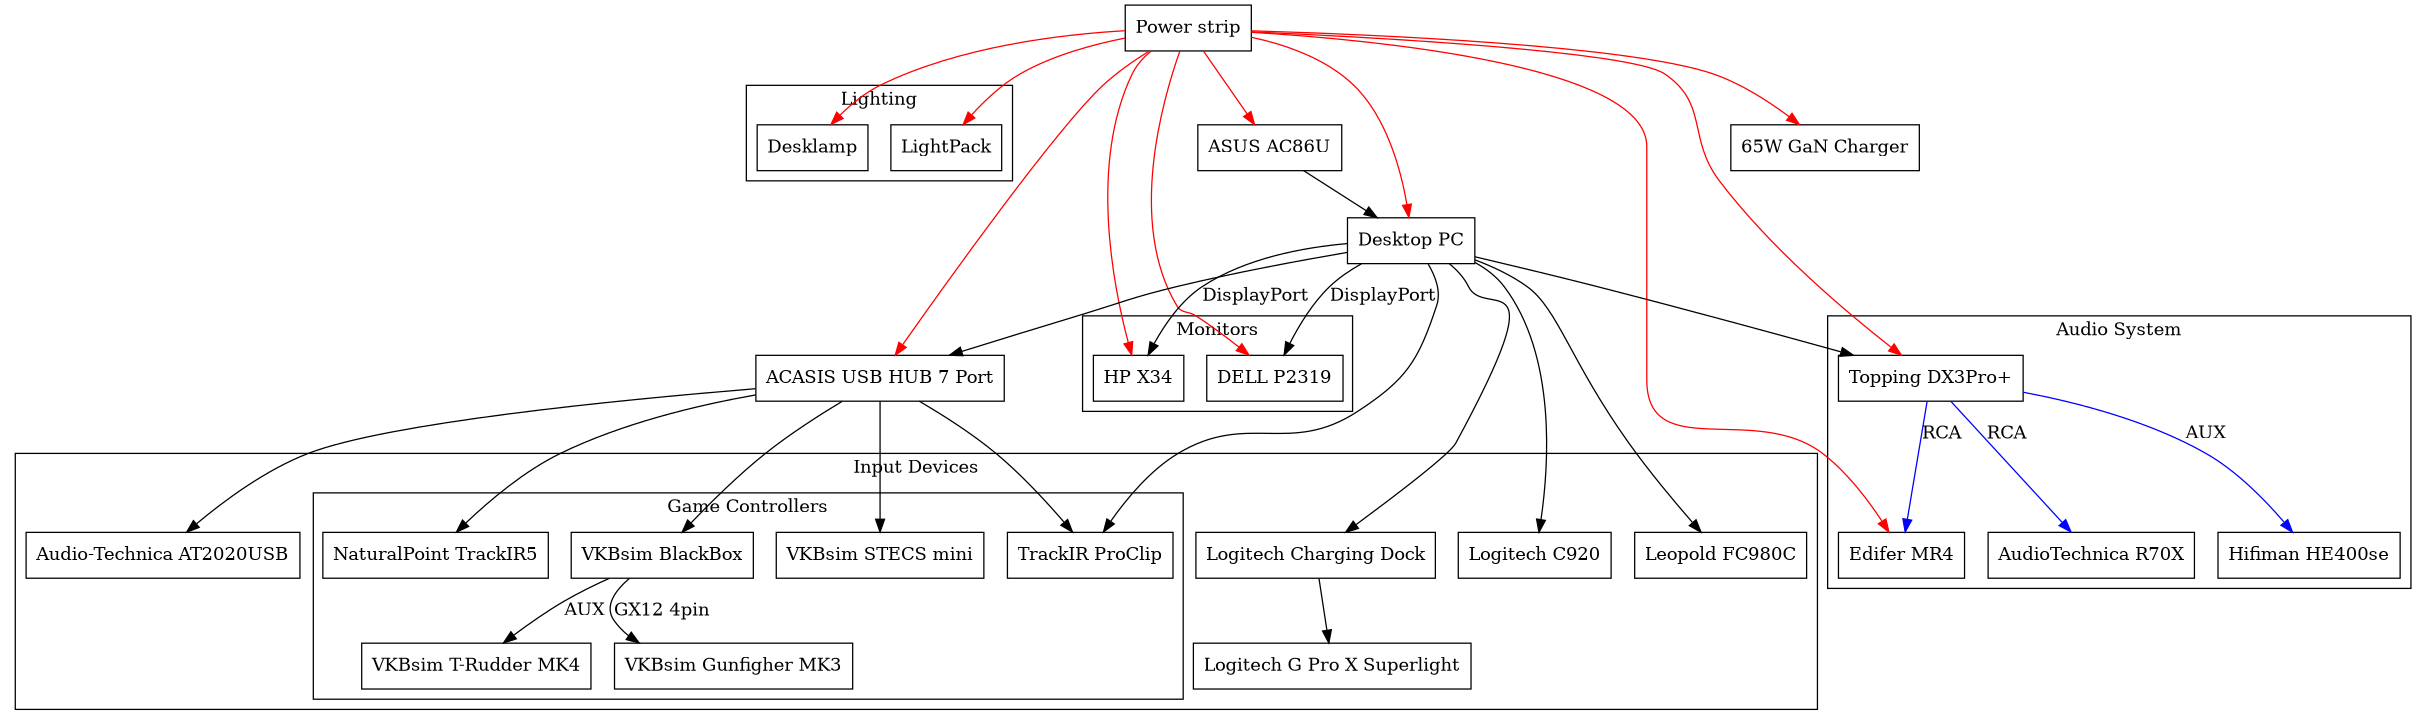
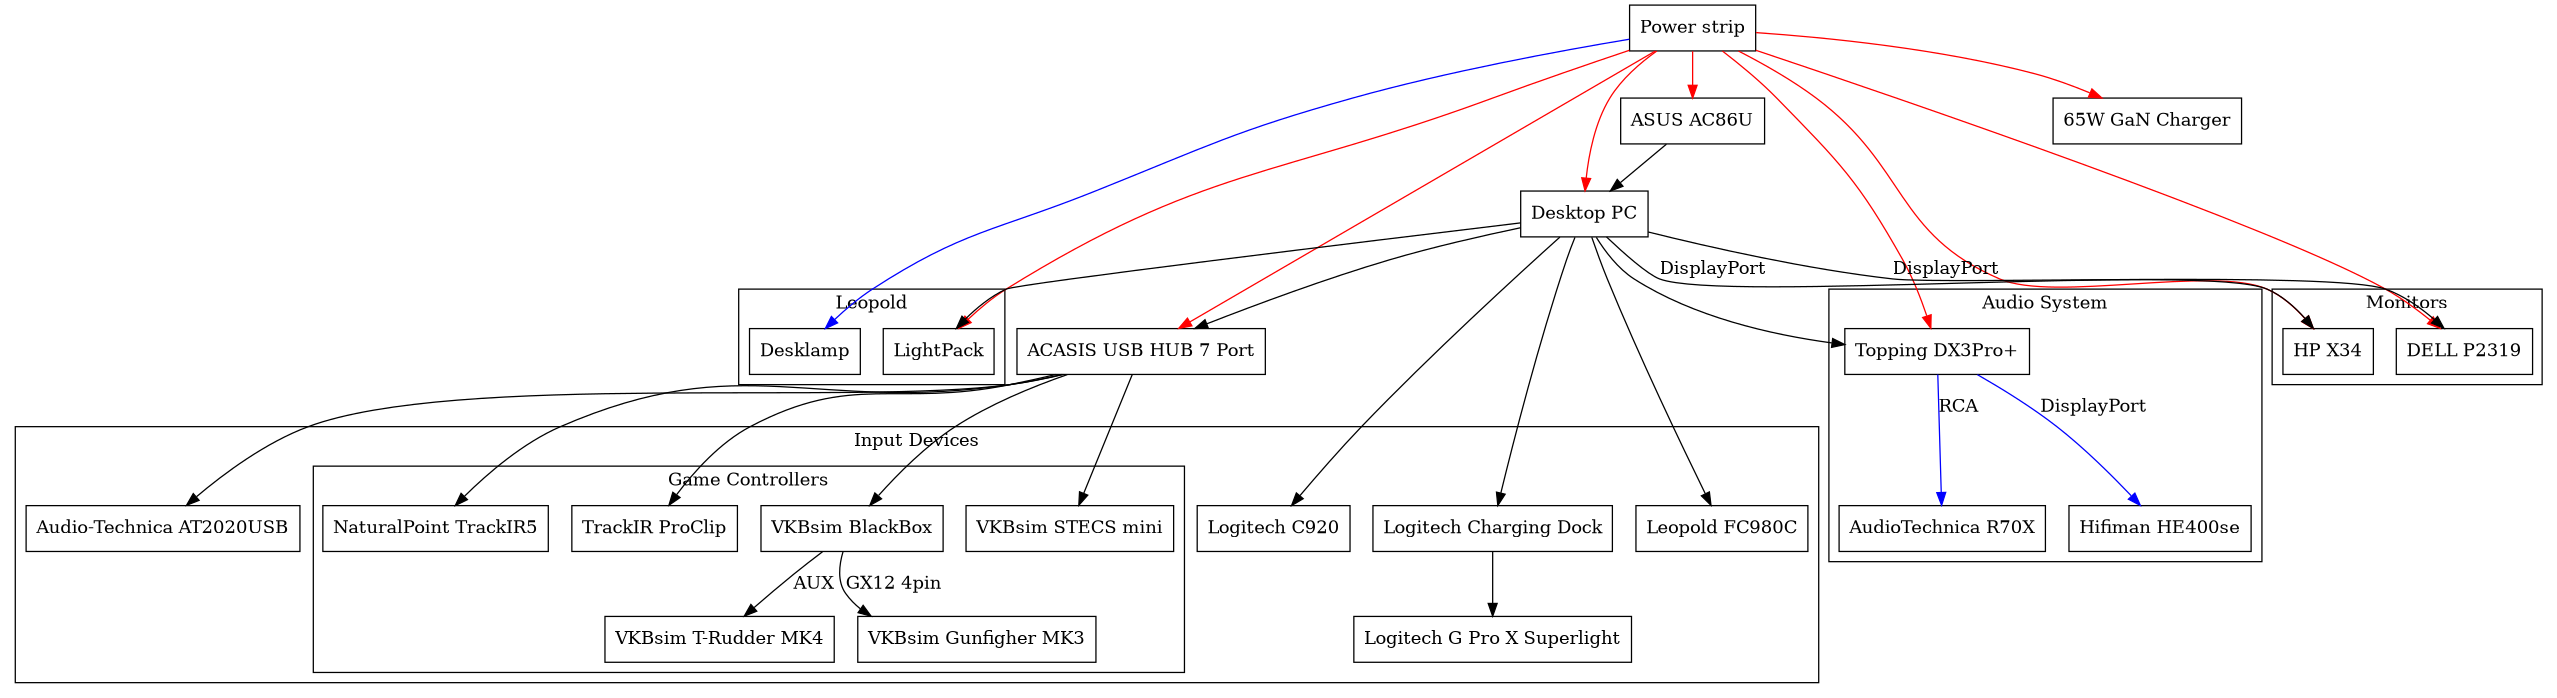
(975, 52) -> (1218, 142)
(879, 100) -> (872, 304)
(1310, 431) -> (1238, 257)
(2206, 434) -> (2094, 407)
(1902, 555) -> none
